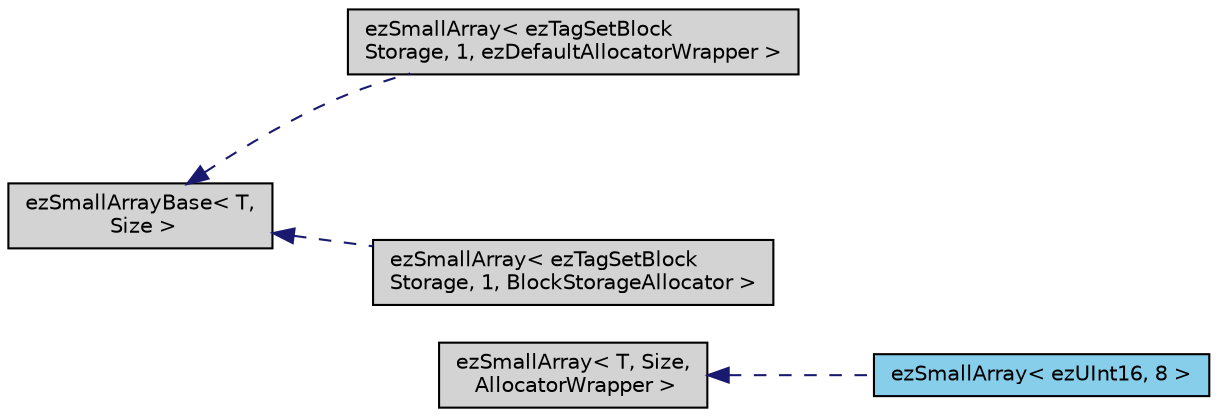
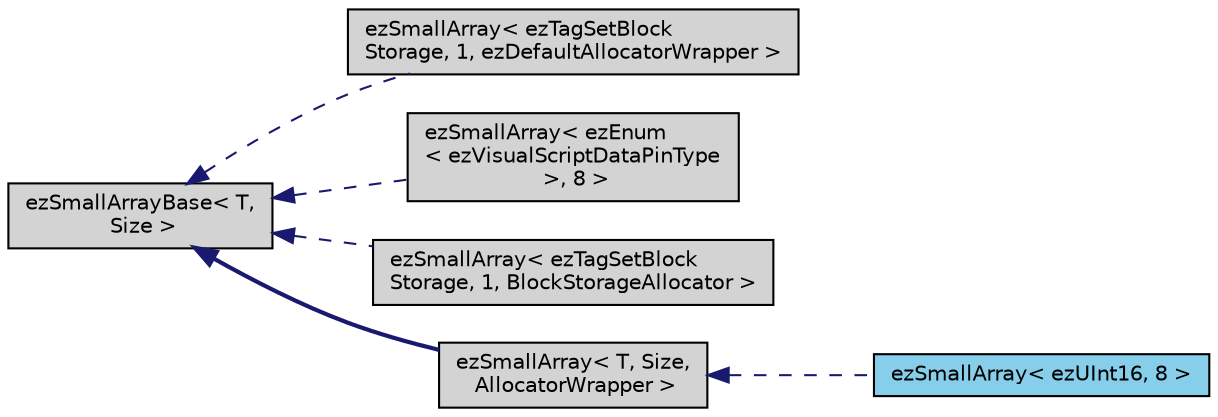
none -> (573, 157)
none -> (323, 313)
